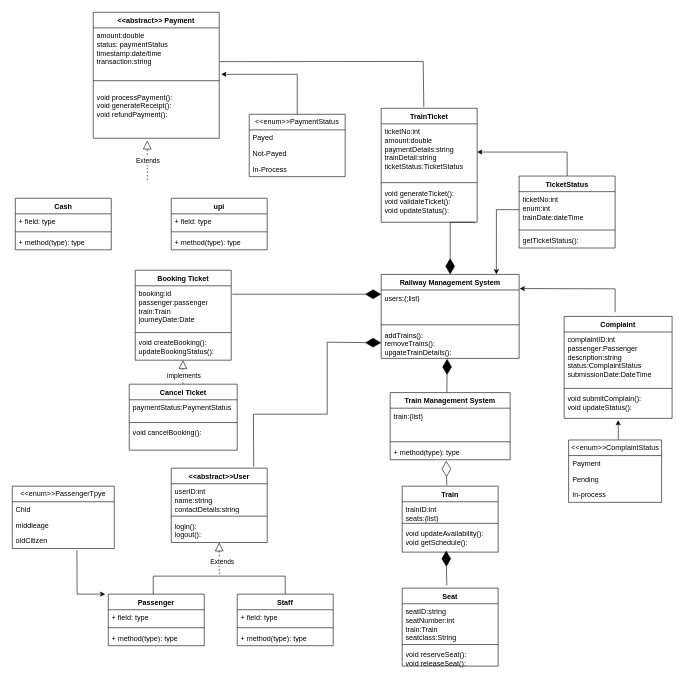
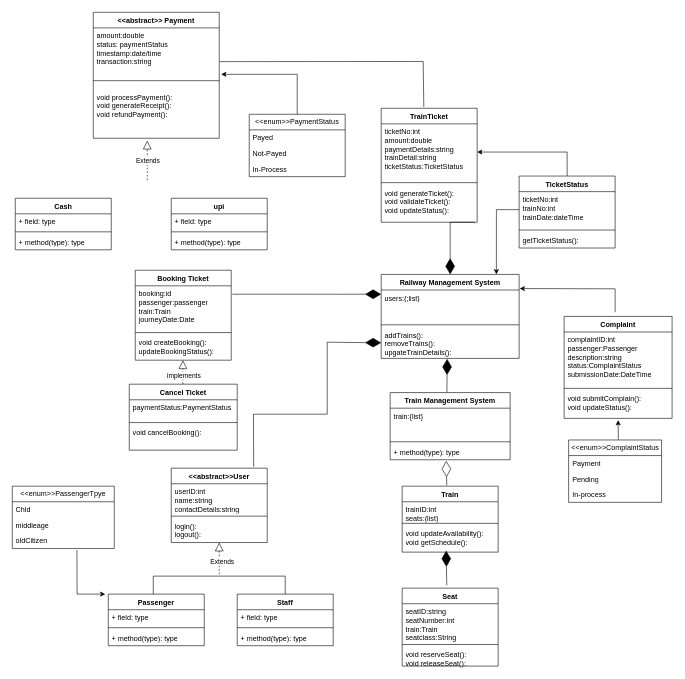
(556, 209) -> (556, 209)
